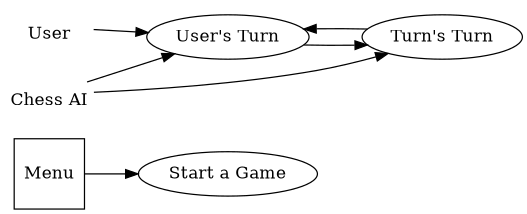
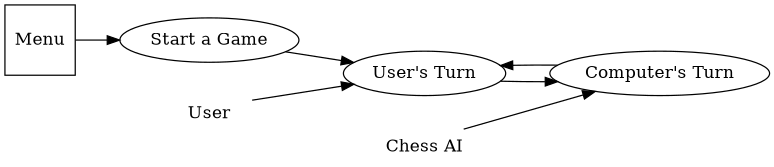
(442, 37) -> (660, 73)
(125, 70) -> (313, 56)
